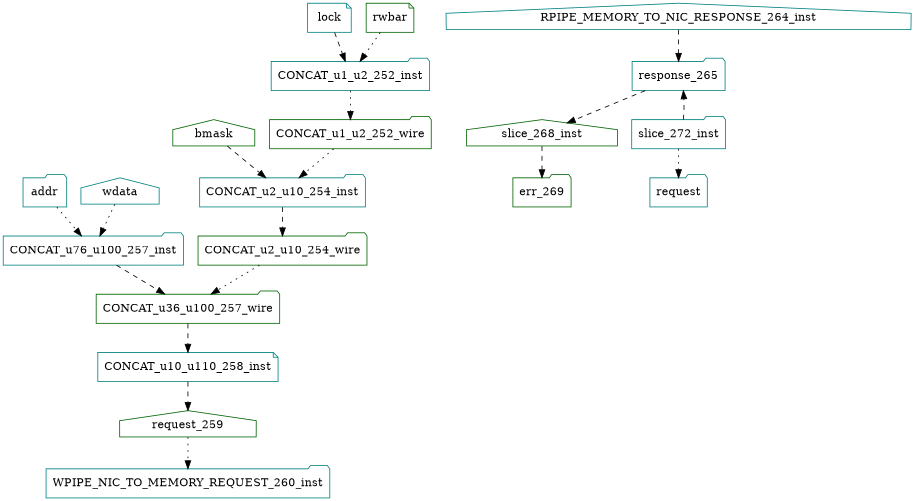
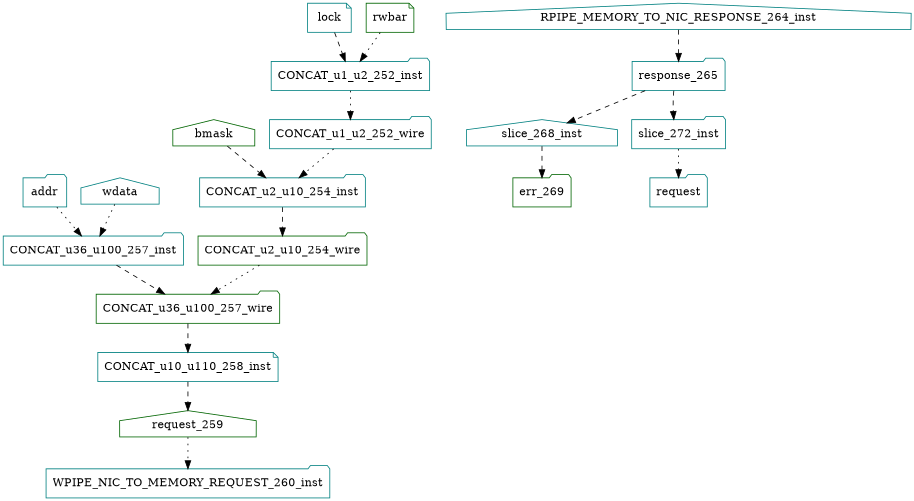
(684, 109) -> (673, 101)
(350, 134) -> (350, 134)
(542, 134) -> (542, 134)
(93, 251) -> (93, 251)
